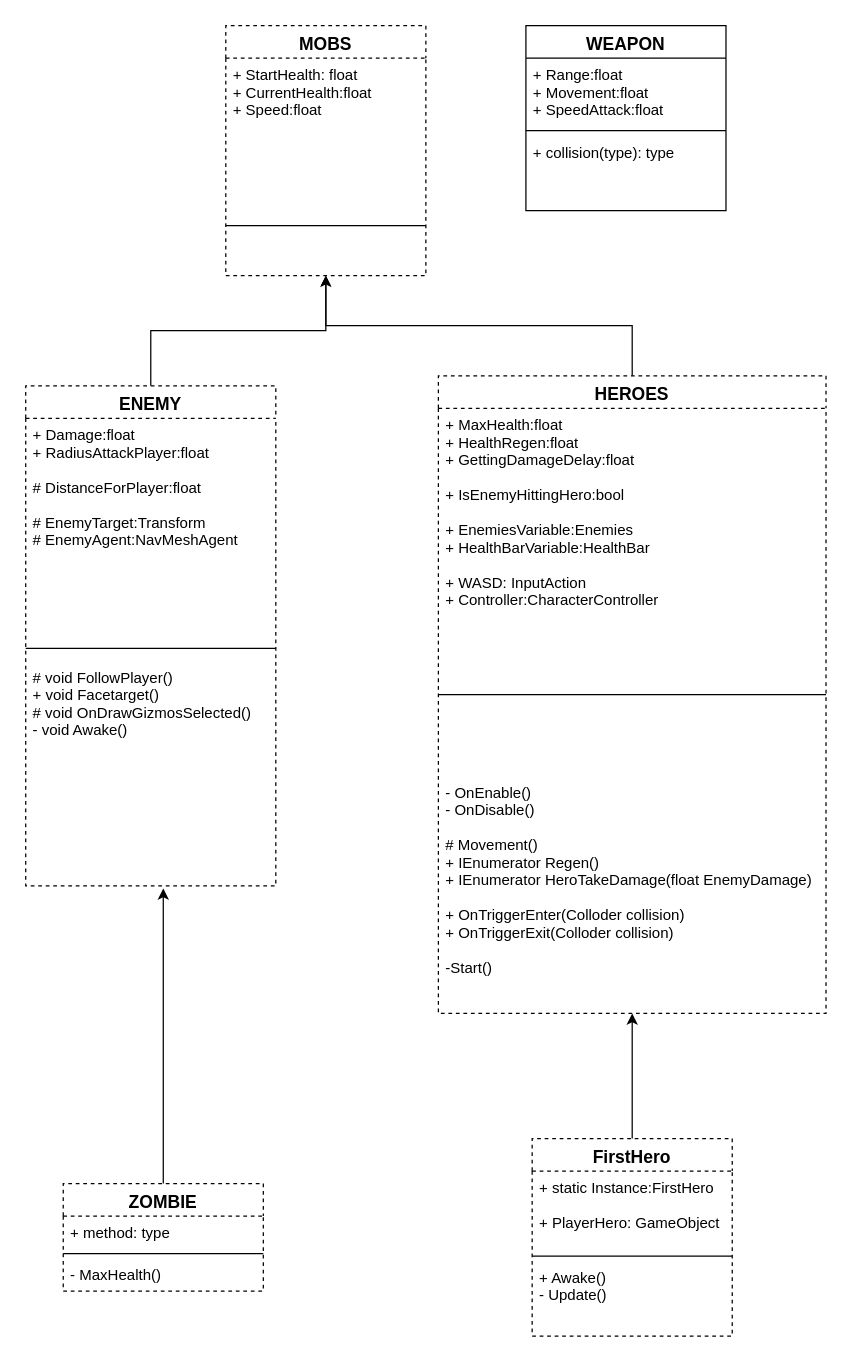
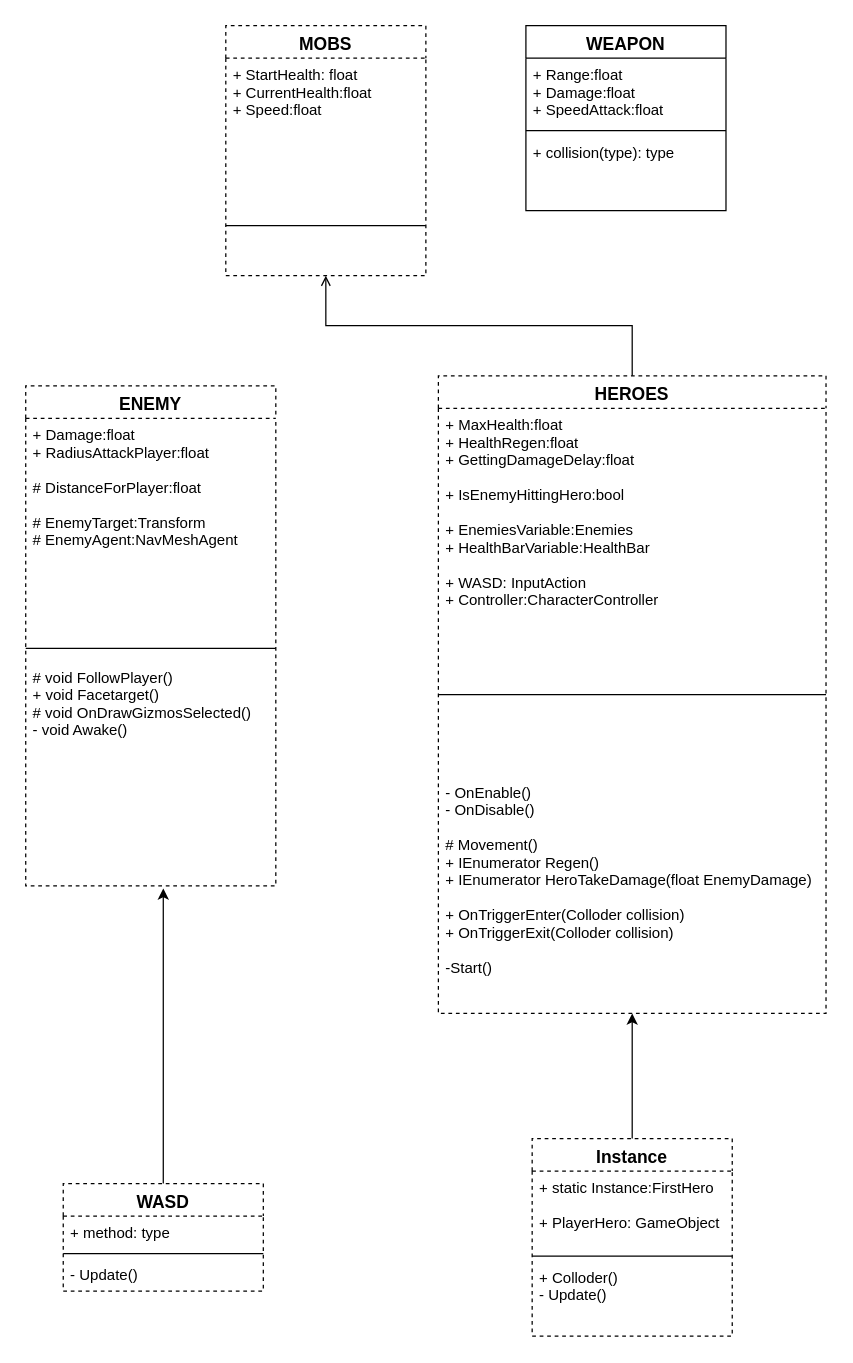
(581, 75) -> (581, 75)
(214, 331) -> none
(631, 1157) -> (631, 1157)
(163, 1202) -> (163, 1202)
(121, 1275) -> (110, 1275)
(575, 1278) -> (583, 1278)
